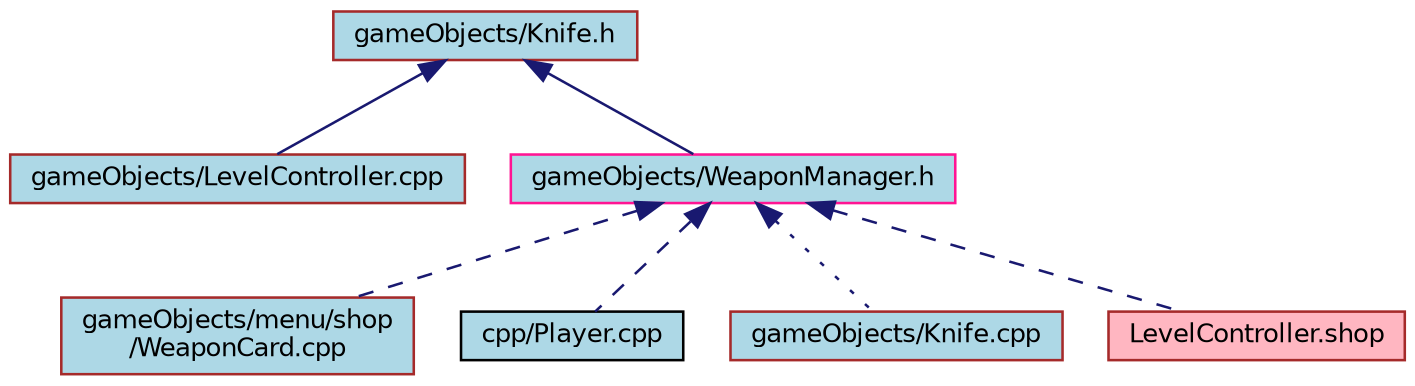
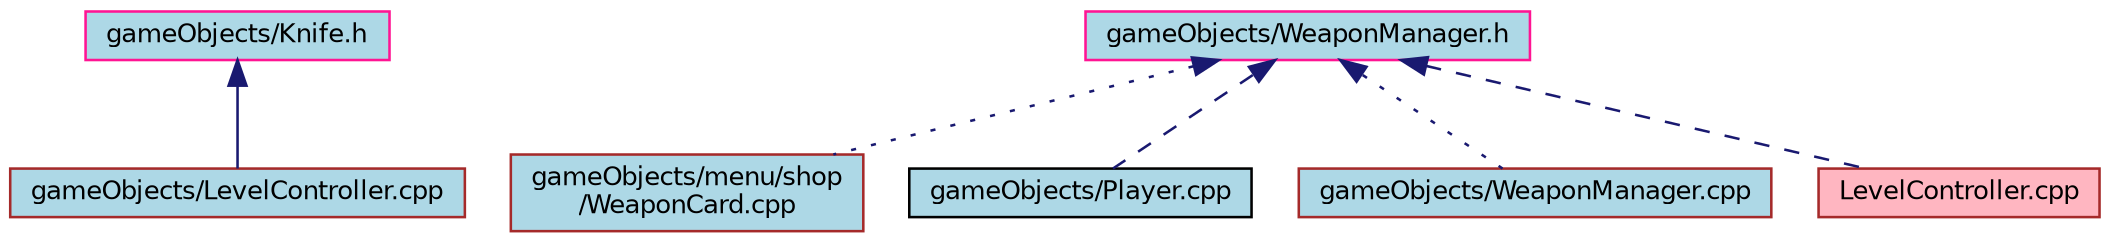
(485, 36) -> (238, 36)
(620, 114) -> none
(496, 254) -> (1013, 110)
(572, 336) -> (1080, 193)
(897, 336) -> (1535, 193)
(1257, 336) -> (1959, 193)
